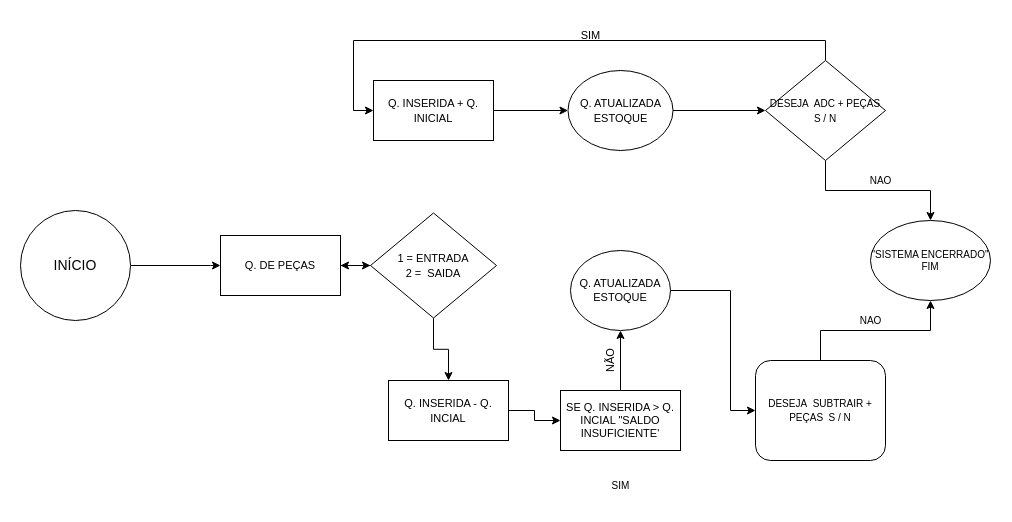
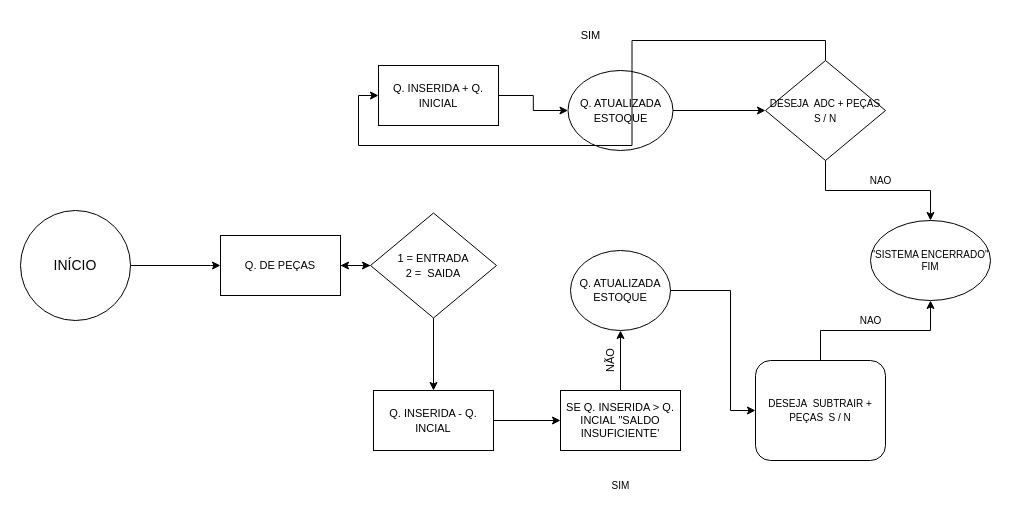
(434, 111) -> (439, 96)
(449, 411) -> (434, 421)
